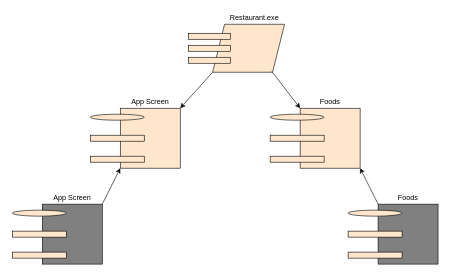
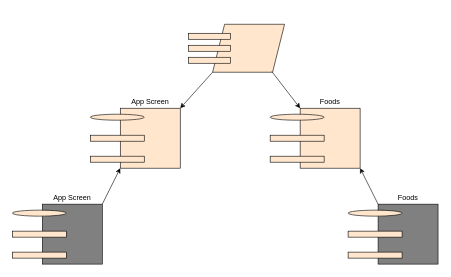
(255, 18) -> none
